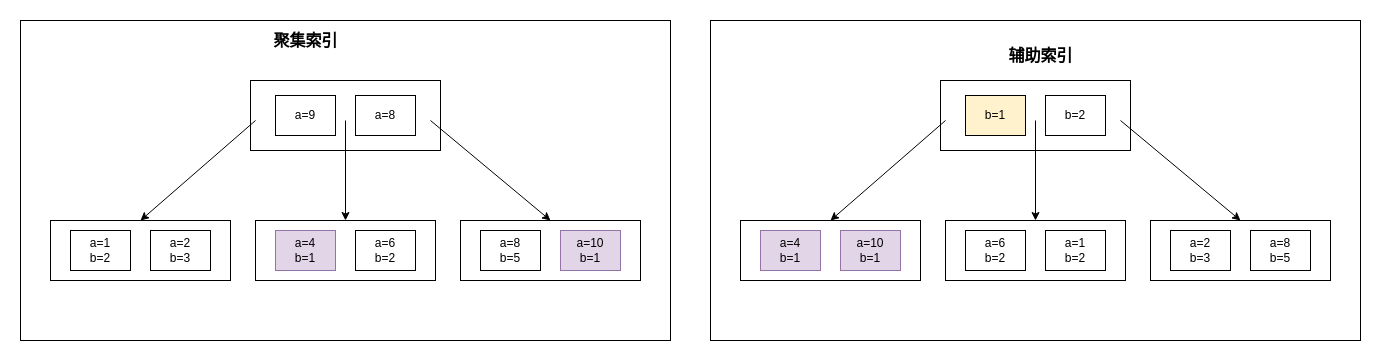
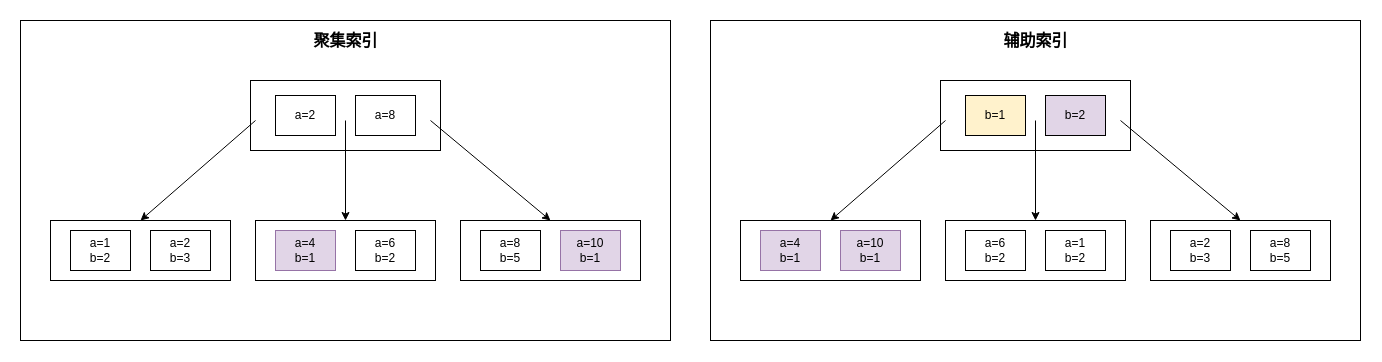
(306, 41) -> (346, 41)
(1041, 56) -> (1036, 41)
(306, 116) -> (306, 116)
(1076, 116) -> (1076, 116)
